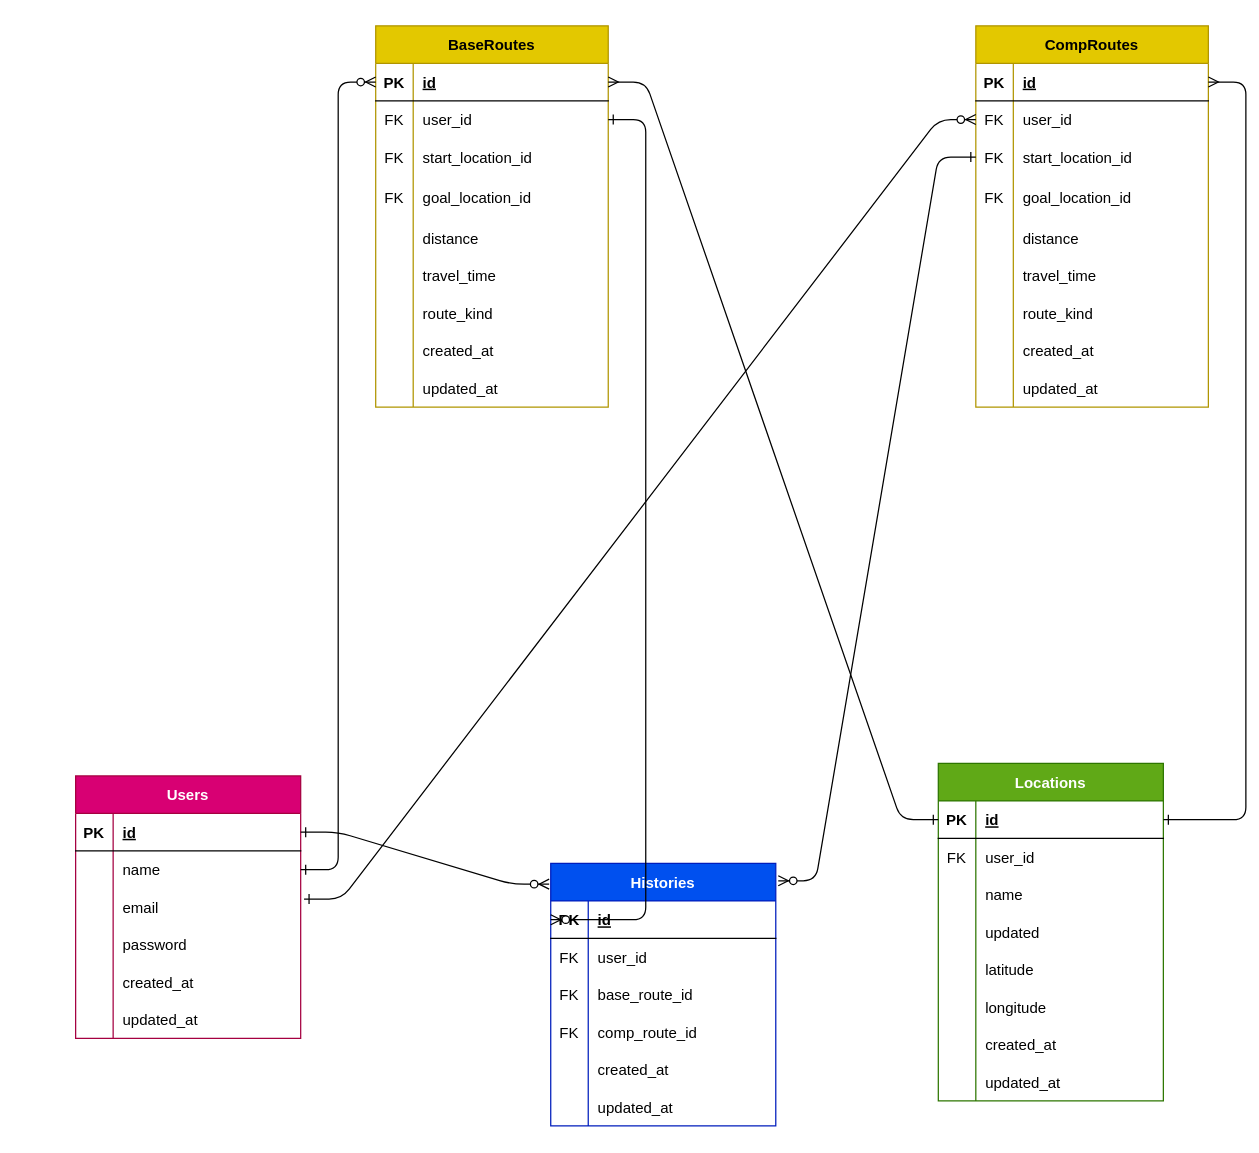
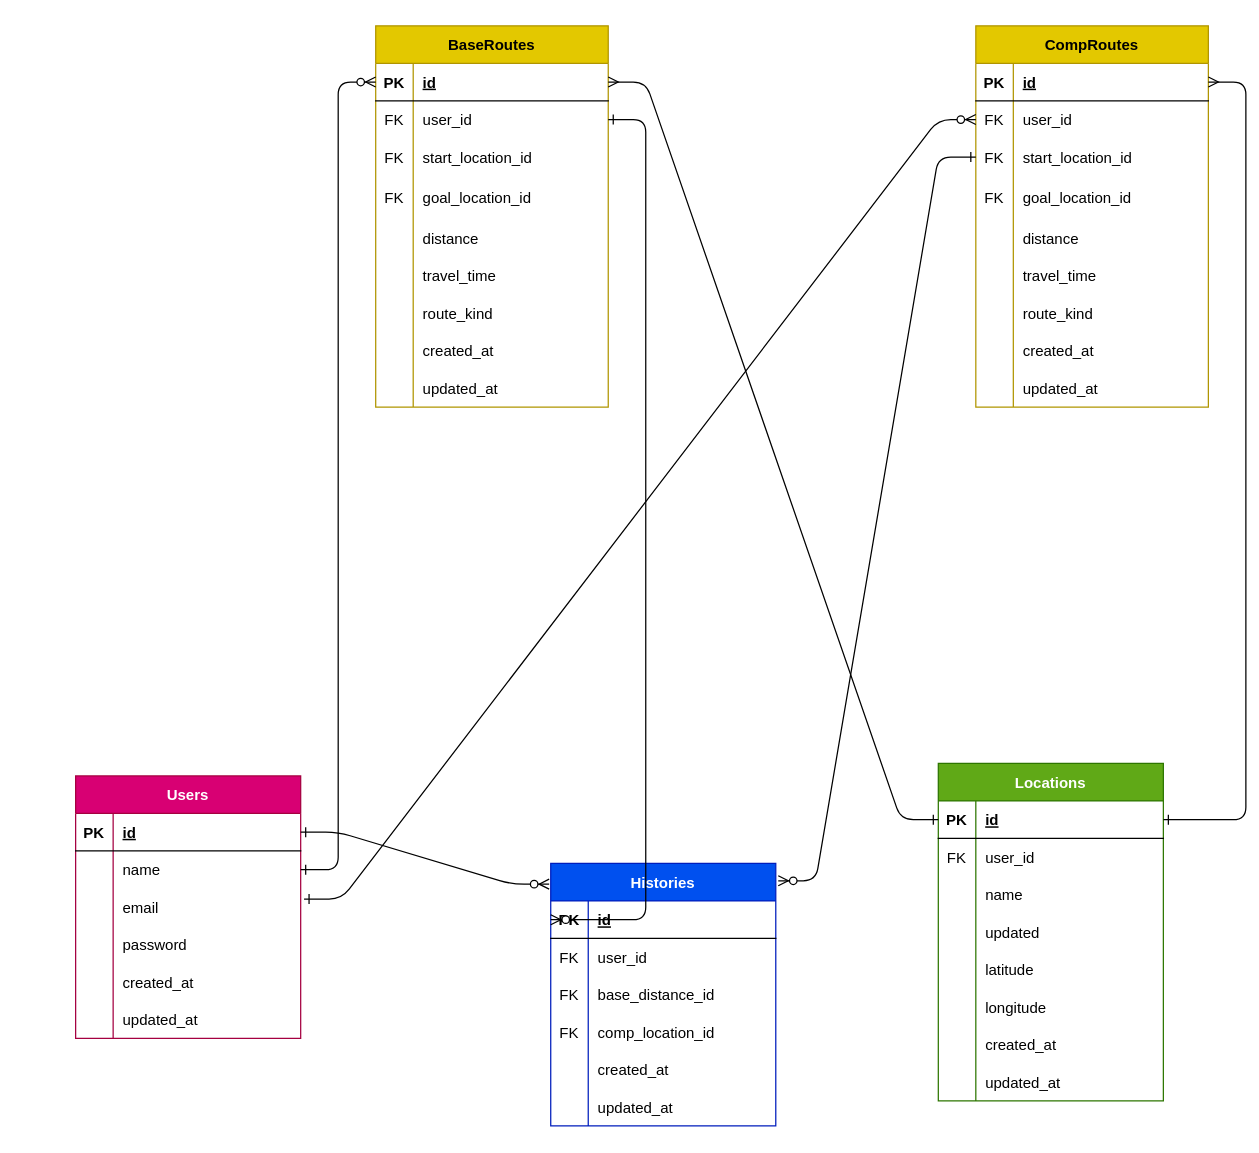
(650, 995) -> (661, 995)
(650, 1033) -> (659, 1033)
